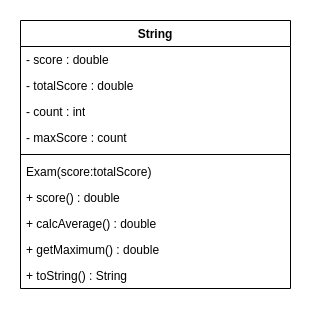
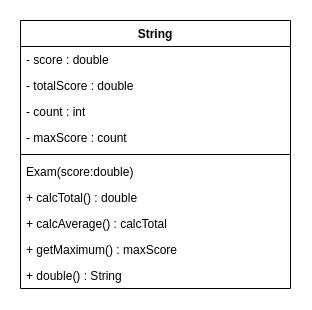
(97, 173) -> (84, 173)
(79, 199) -> (90, 199)
(98, 225) -> (106, 225)
(94, 251) -> (103, 251)
(88, 277) -> (81, 277)
